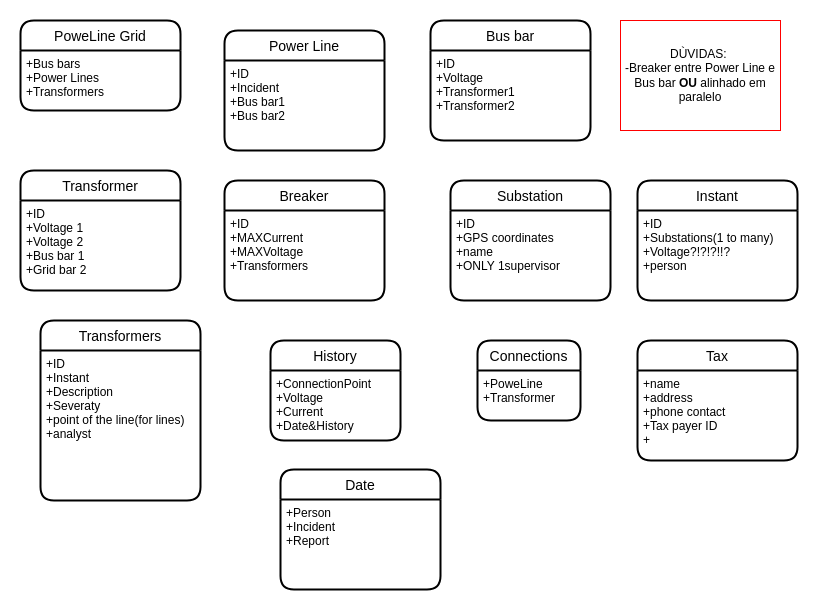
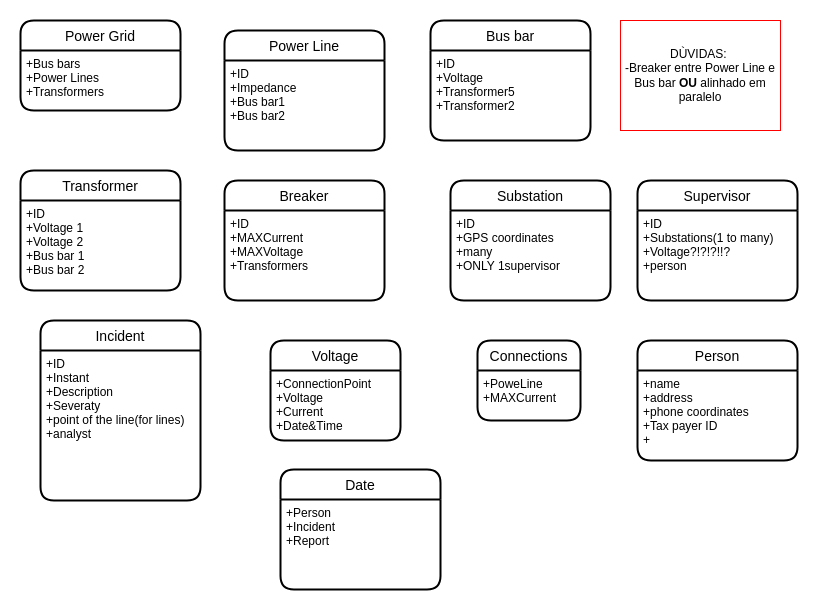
(100, 36) -> (100, 36)
(446, 64) -> (446, 64)
(240, 74) -> (240, 74)
(717, 196) -> (717, 196)
(36, 214) -> (36, 214)
(466, 224) -> (466, 224)
(120, 336) -> (120, 336)
(335, 356) -> (335, 356)
(717, 356) -> (717, 356)
(327, 384) -> (327, 384)
(512, 384) -> (512, 384)
(660, 384) -> (660, 384)
